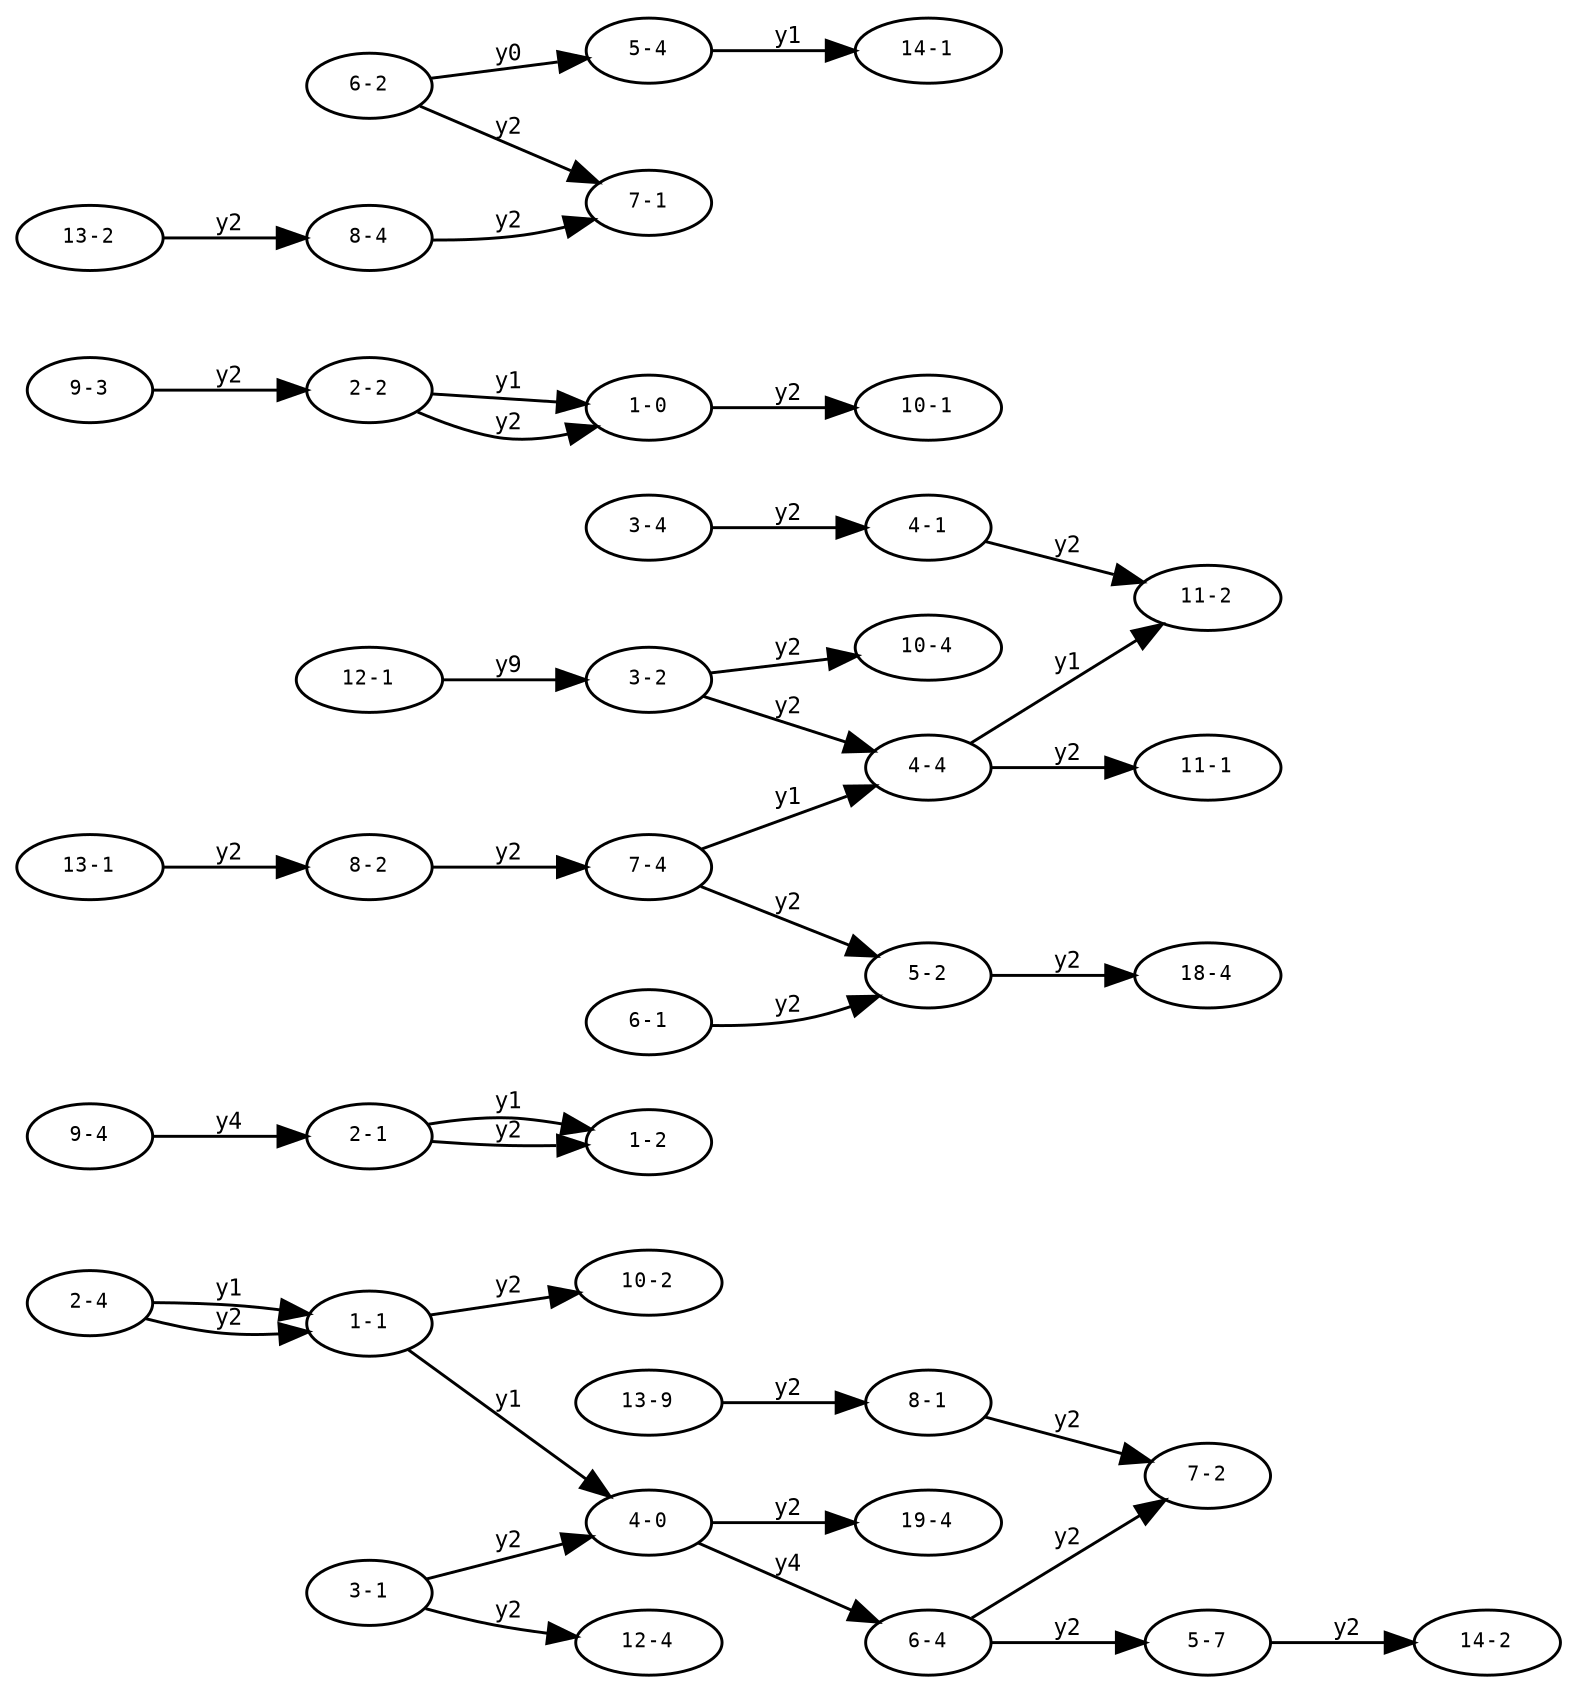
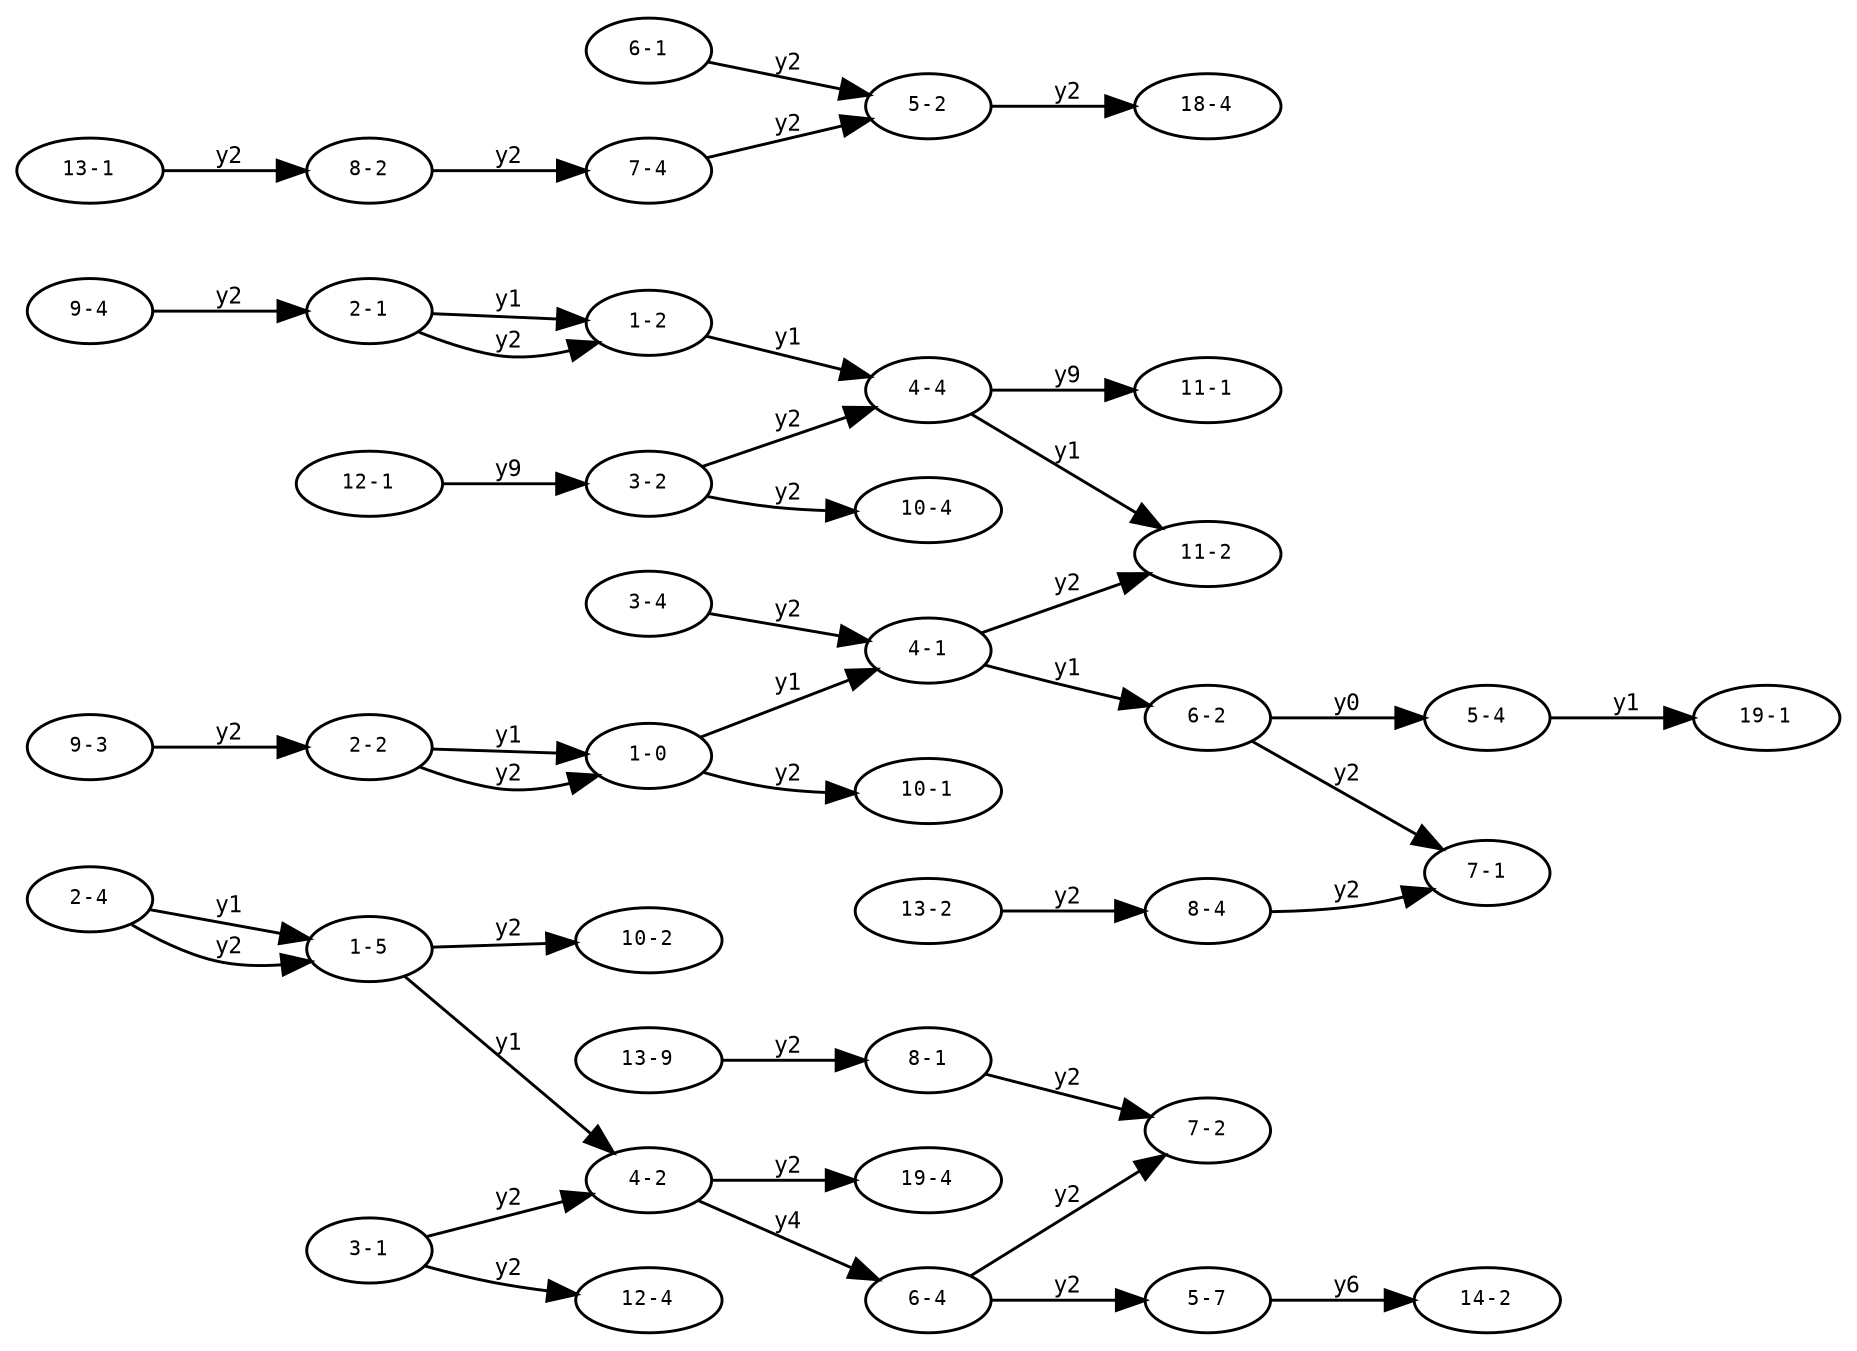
(928, 51) -> (1767, 718)
none -> (1053, 683)
none -> (775, 709)
(1068, 754) -> (1068, 377)
(774, 823) -> (774, 353)
(230, 1123) -> (230, 298)
(369, 1324) -> (369, 949)
(649, 1523) -> (649, 1180)
(1348, 1629) -> (1348, 1287)
